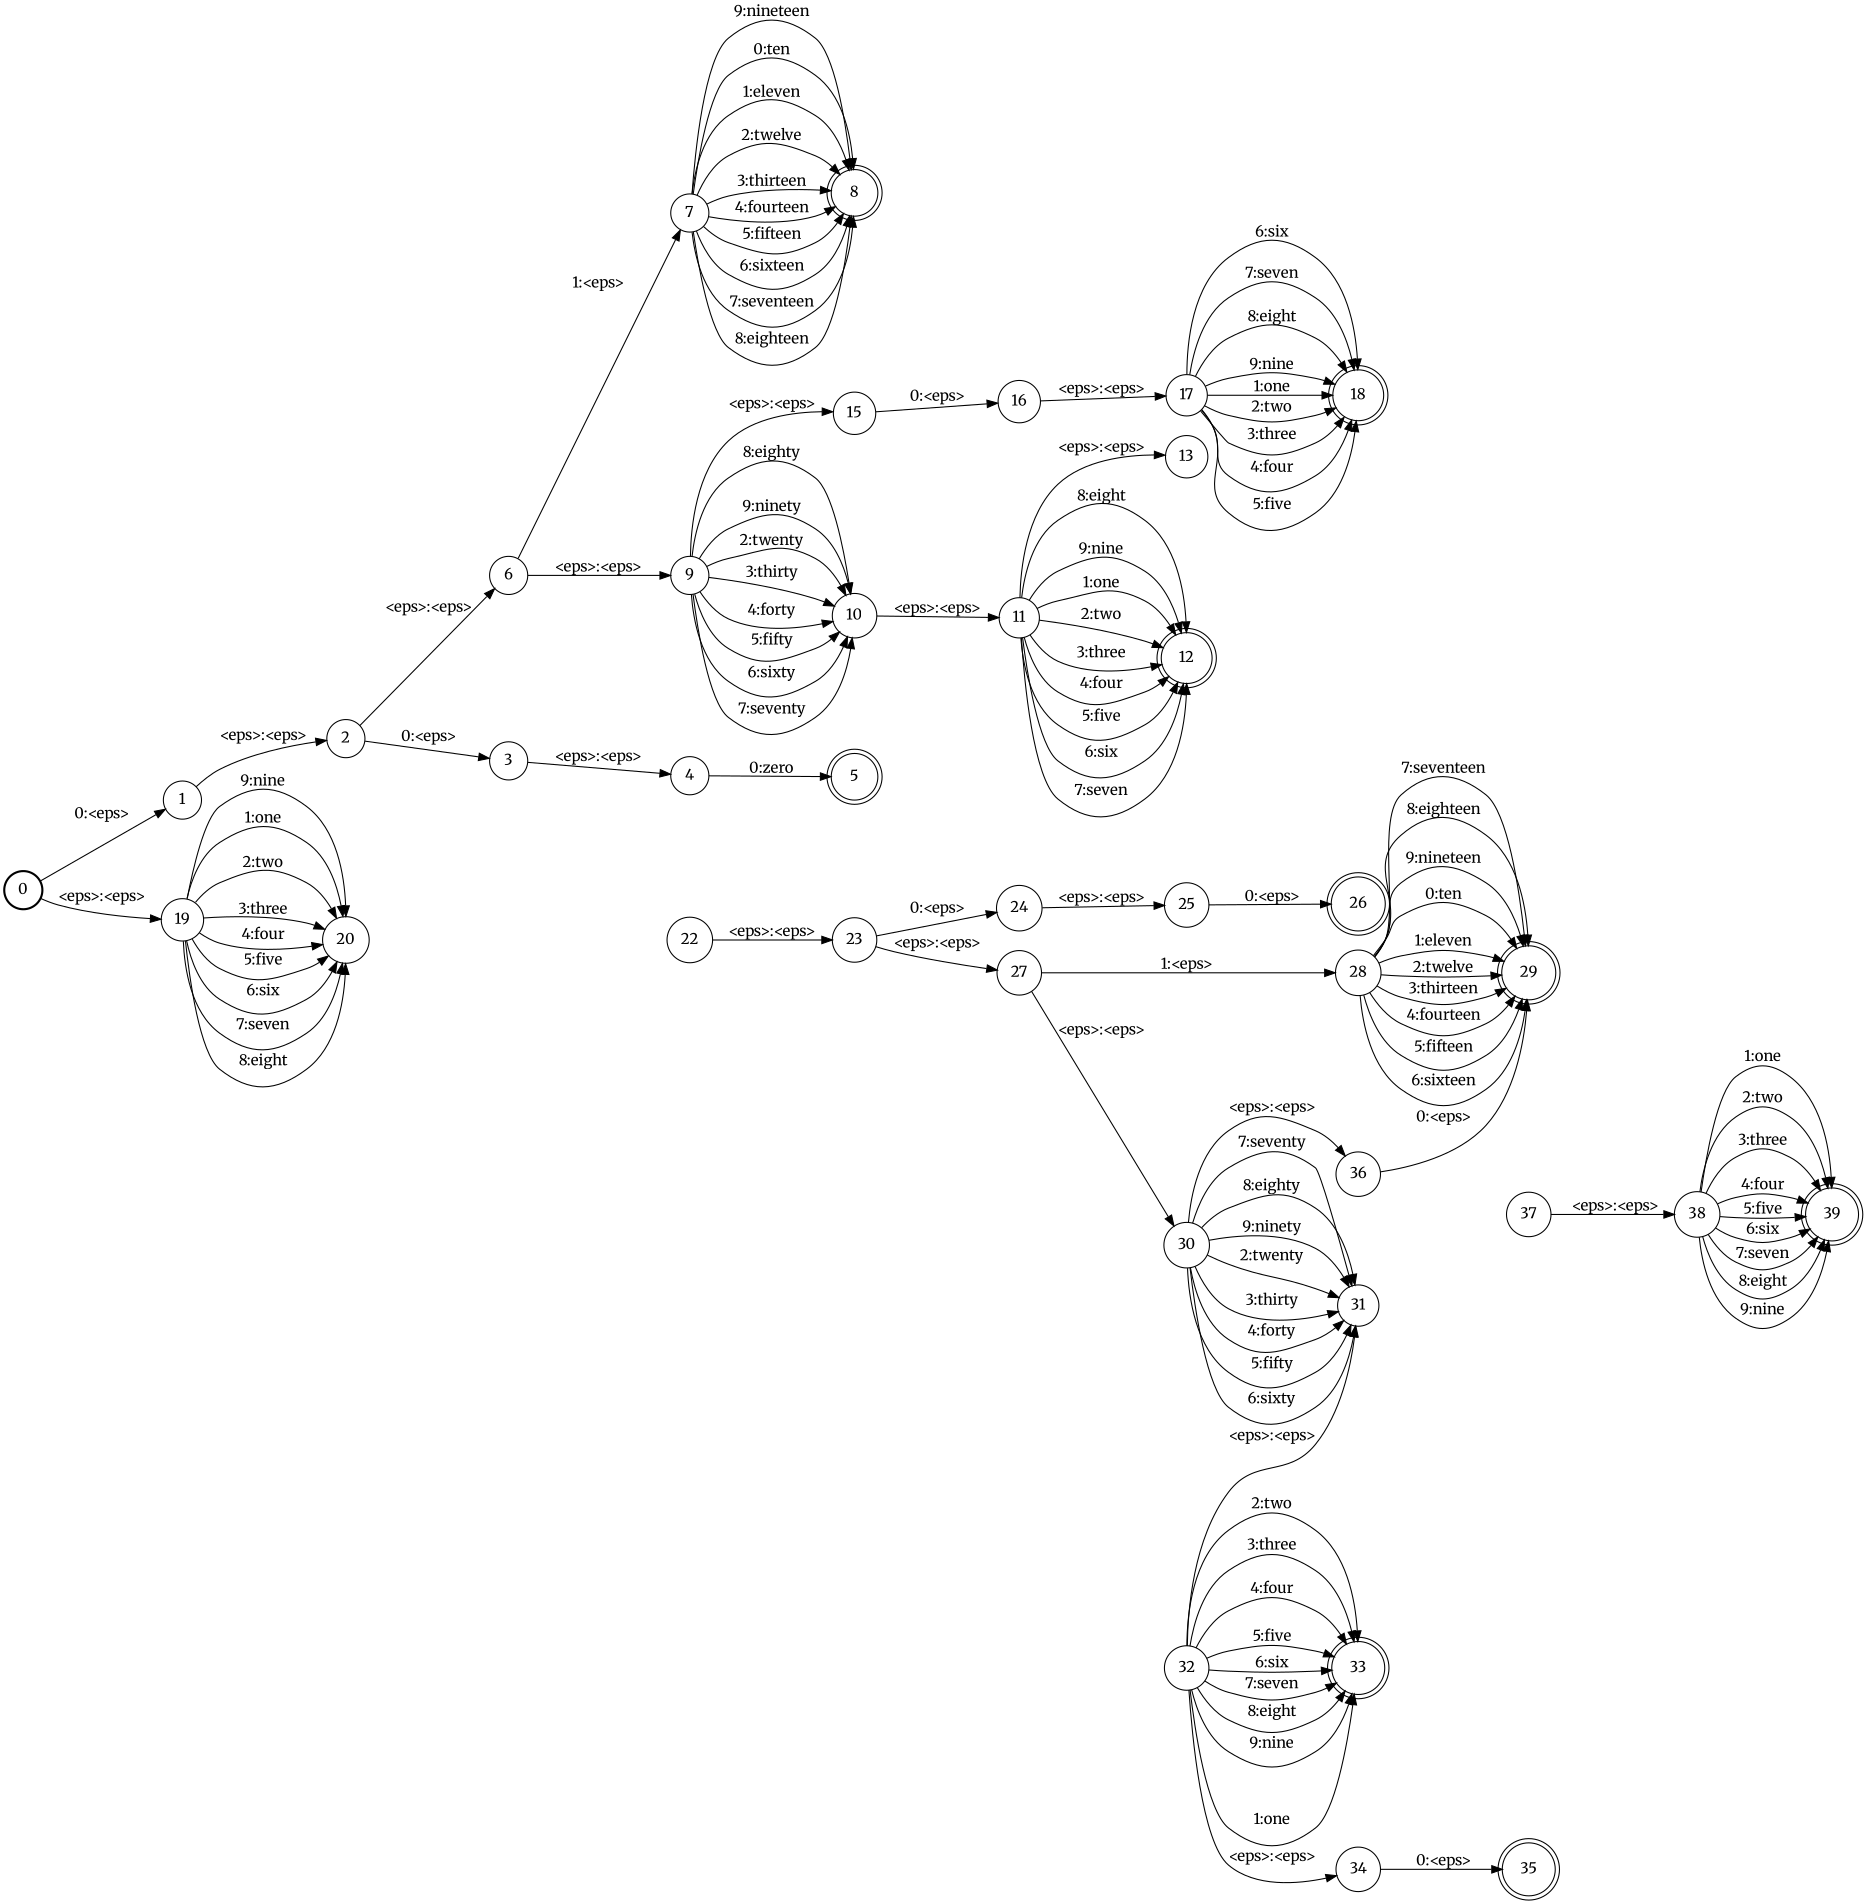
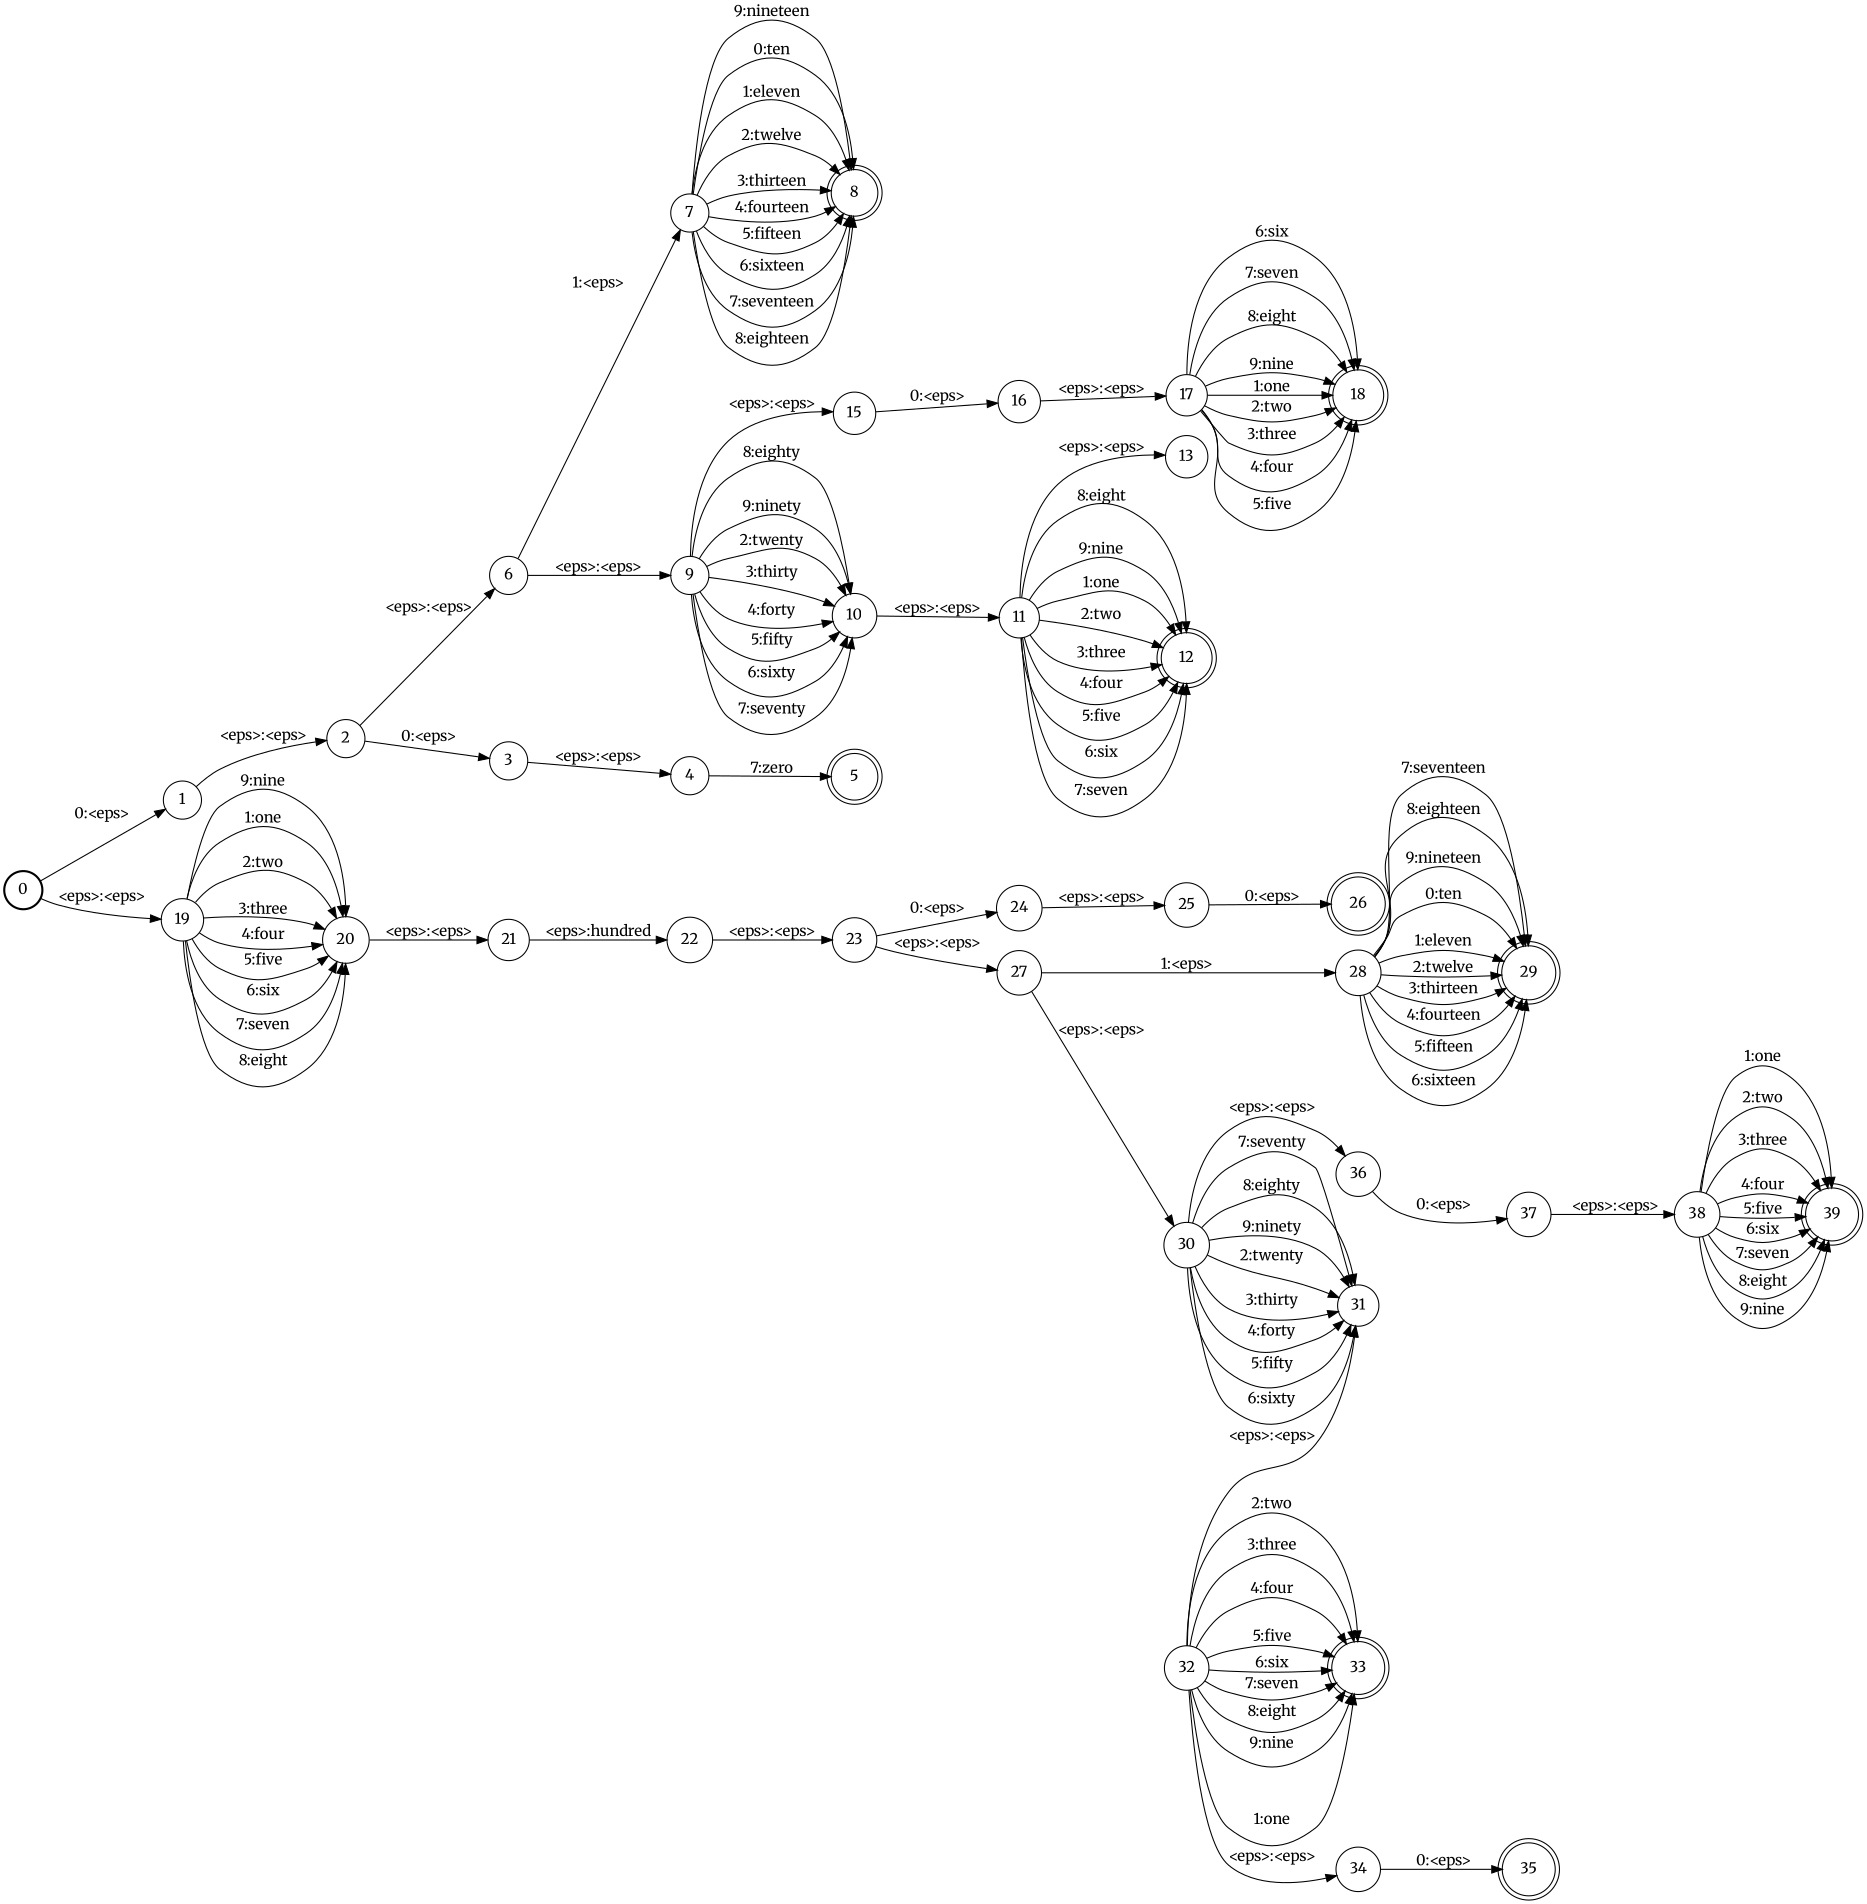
(772, 769) -> (772, 769)
none -> (509, 940)
(1488, 1123) -> (1430, 1221)
